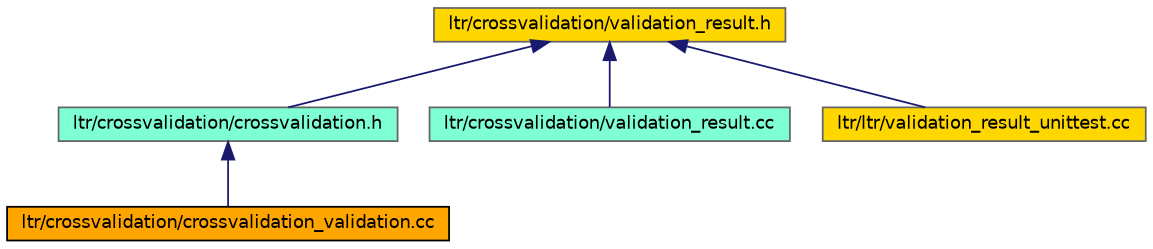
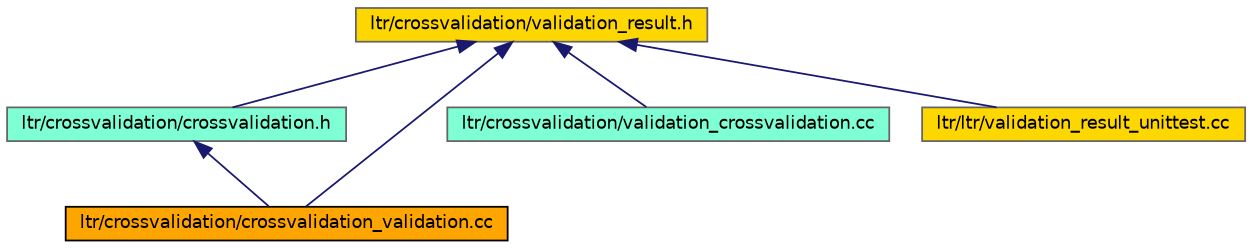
(610, 124) -> (668, 124)
none -> (402, 130)
